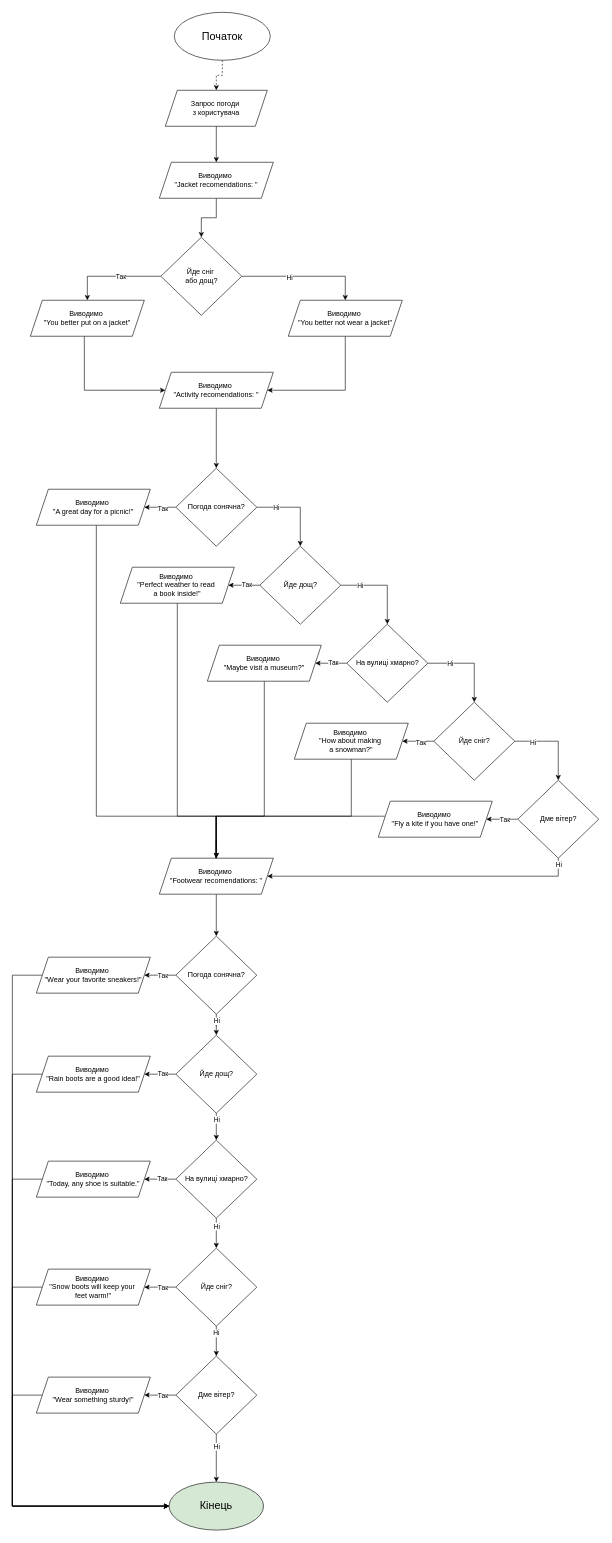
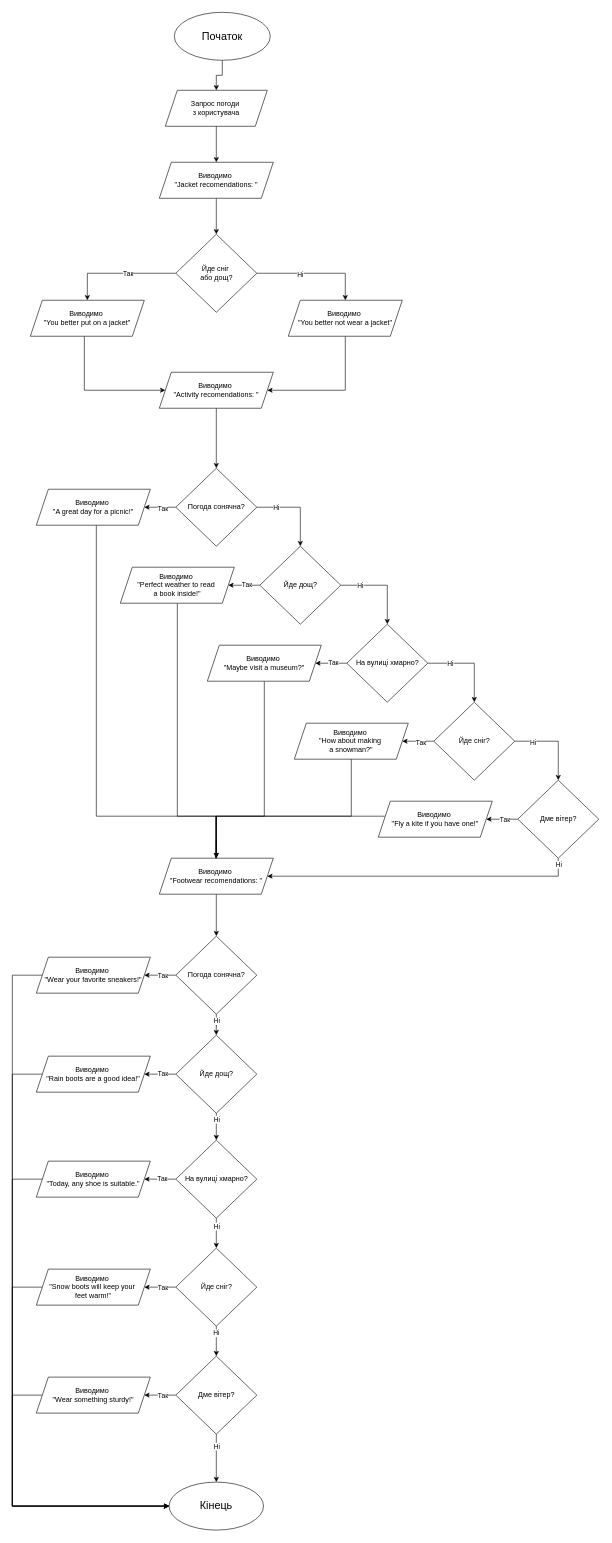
(221, 75) -> (221, 75)
(201, 276) -> (216, 273)
(216, 1506) -> (216, 1506)
